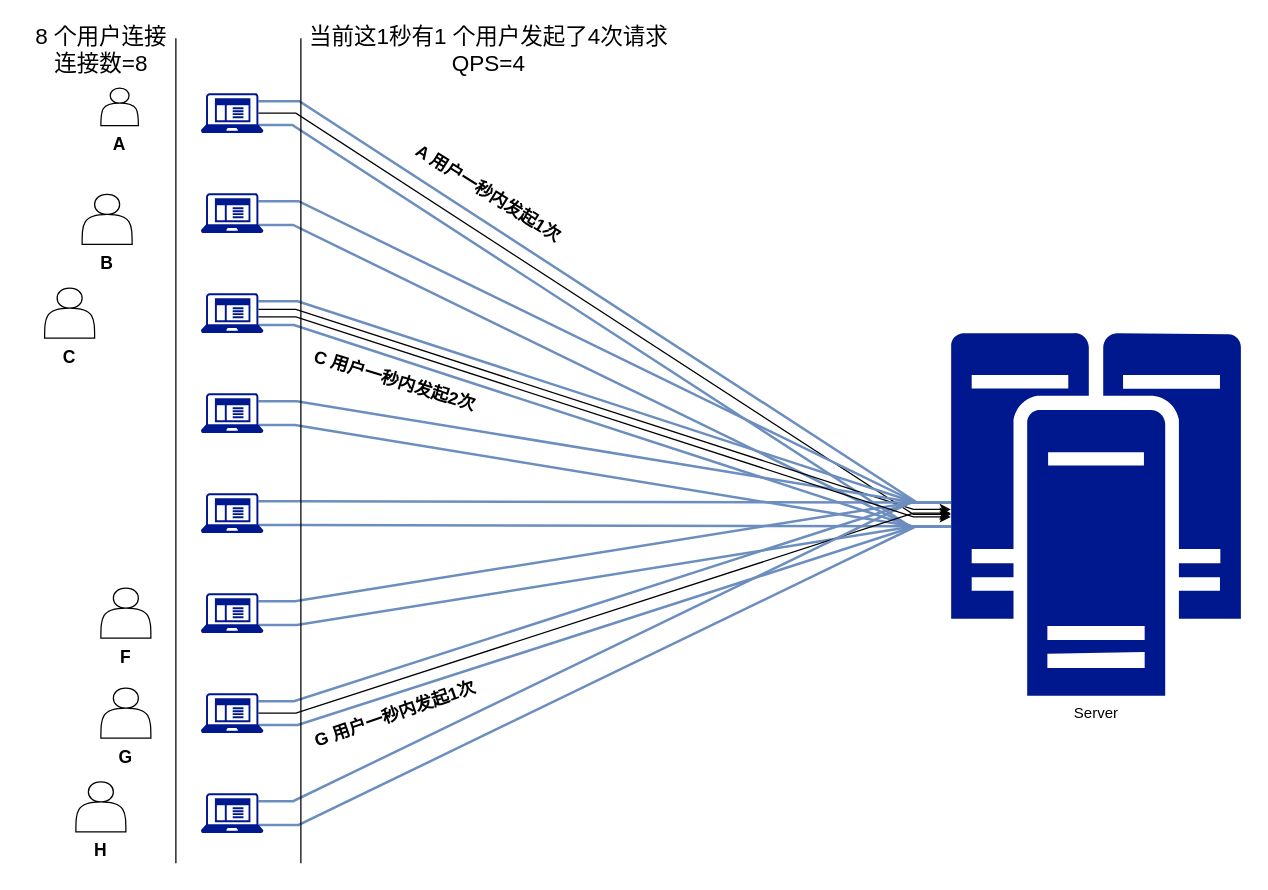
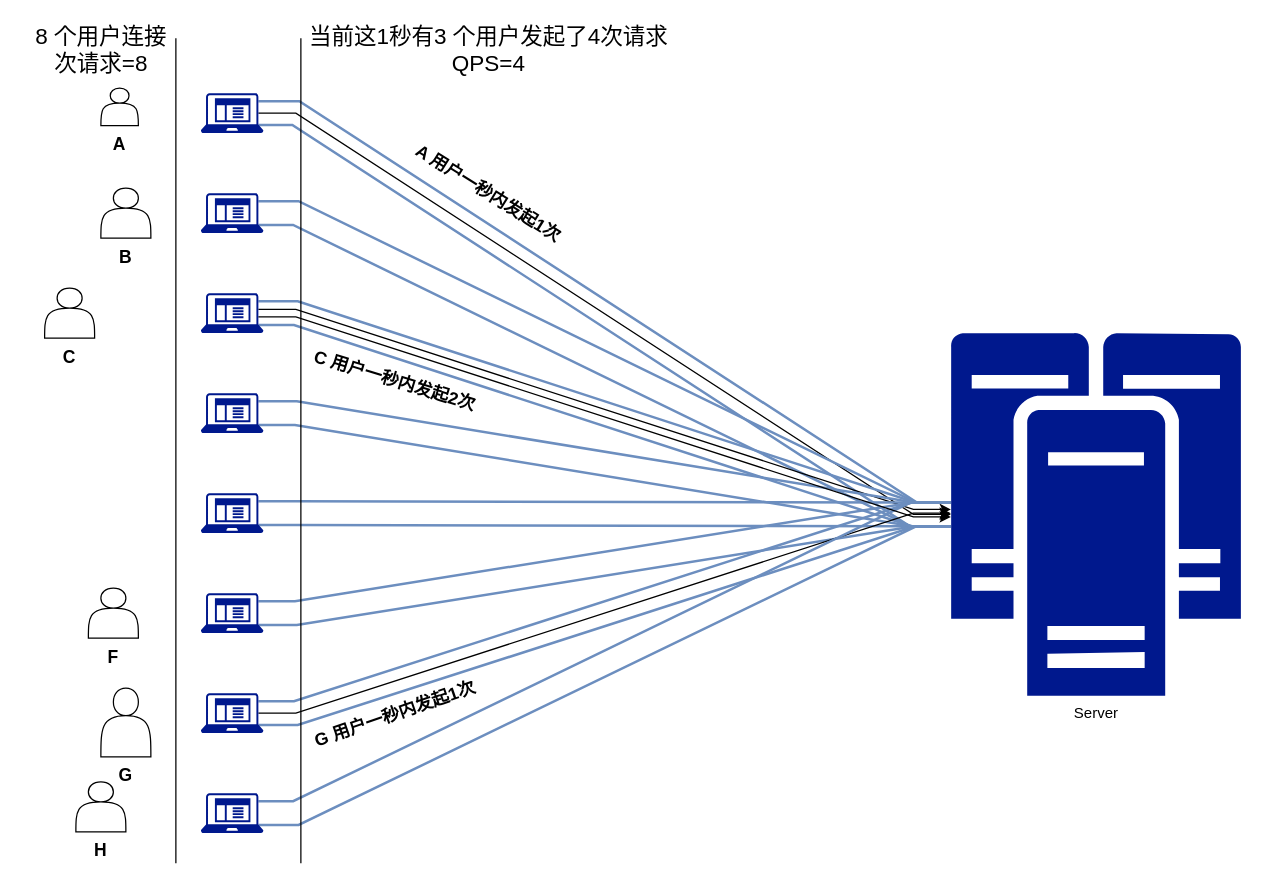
(101, 51) -> (101, 51)
(489, 51) -> (489, 51)
(107, 219) -> (126, 213)
(126, 613) -> (113, 613)
(126, 713) -> (126, 723)
